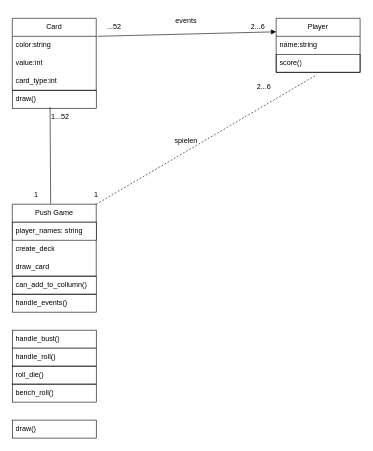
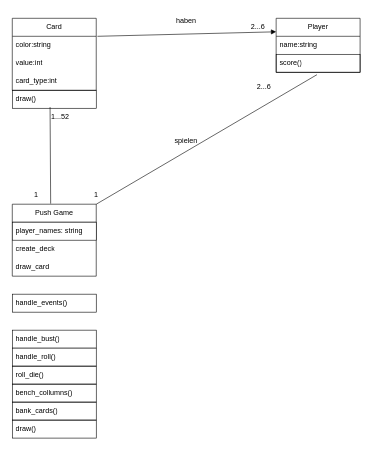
(186, 21) -> (186, 21)
(114, 27) -> none
(207, 139) -> (207, 139)
(54, 285) -> none
(38, 393) -> (46, 393)
none -> (54, 411)
